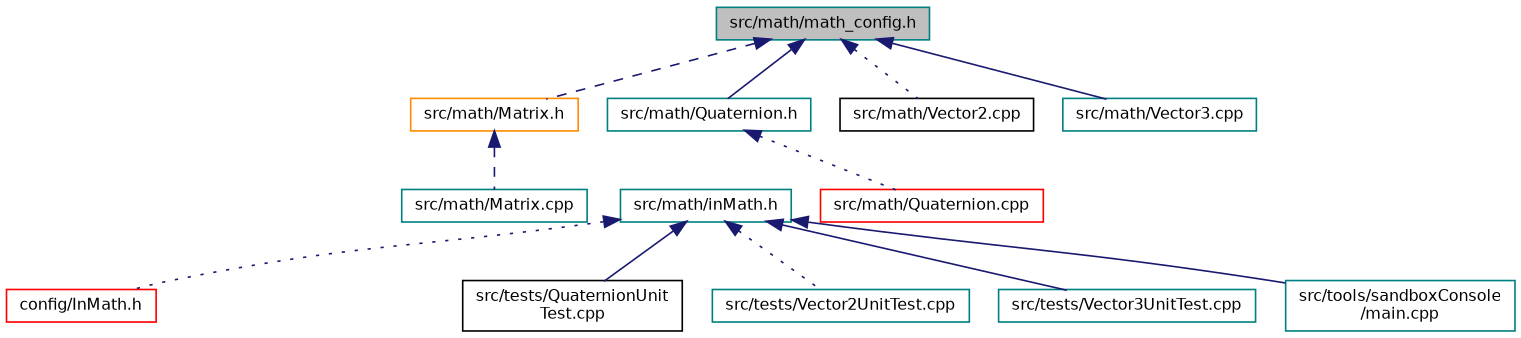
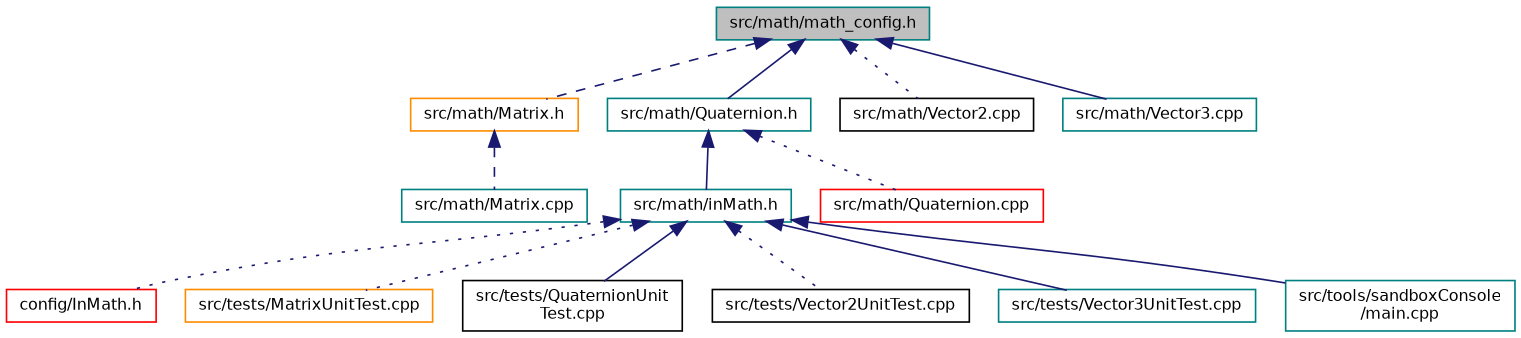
none -> (707, 169)
none -> (309, 306)
(841, 306) -> (841, 306)
